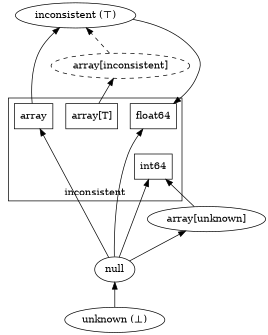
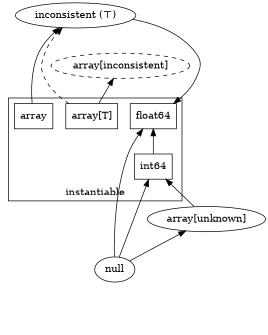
(100, 43) -> (42, 71)
none -> (153, 145)
(95, 193) -> (95, 193)
(76, 196) -> none
(115, 320) -> none
